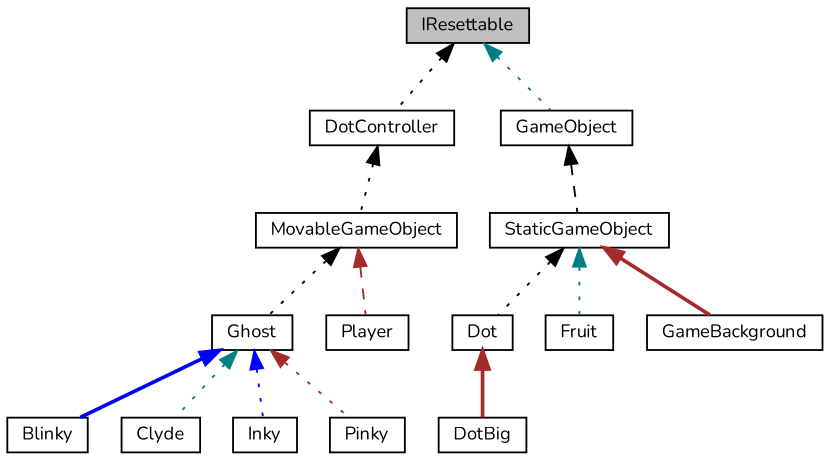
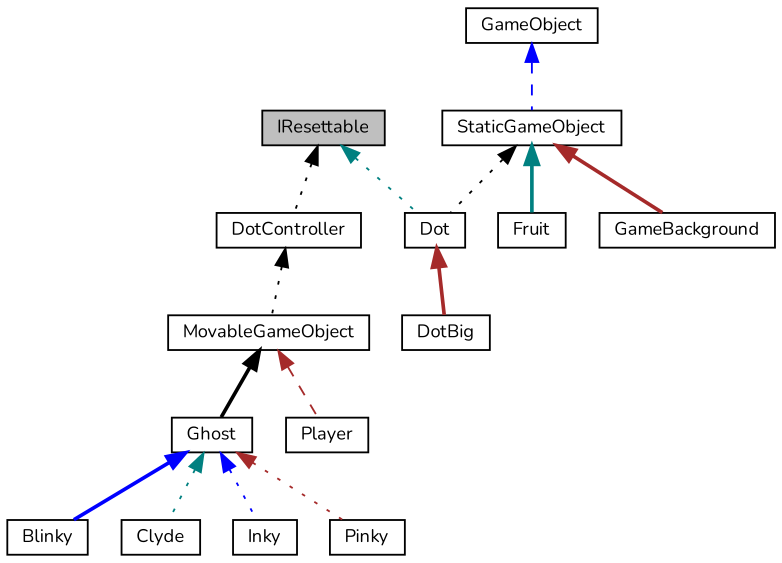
(524, 83) -> (386, 185)
(574, 188) -> (532, 86)
(298, 288) -> (236, 392)
(579, 291) -> (532, 189)
